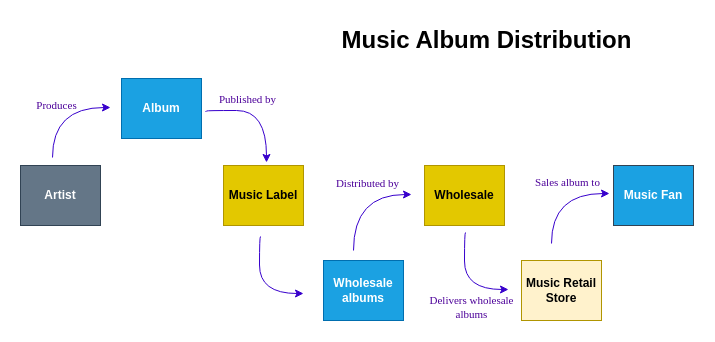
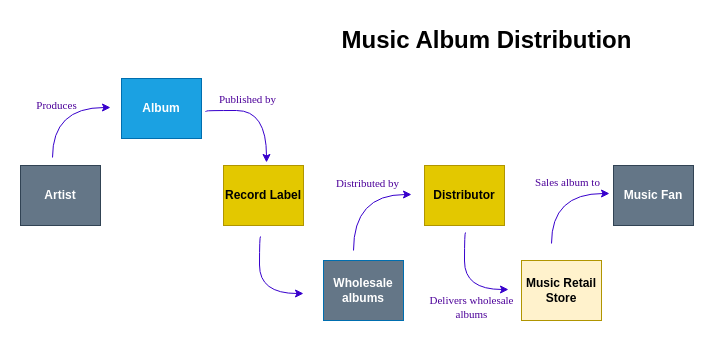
(264, 196) -> (264, 196)
(465, 196) -> (465, 196)
(654, 196) -> (654, 196)
(364, 291) -> (364, 291)
